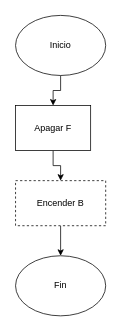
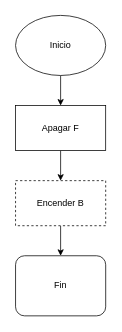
(53, 128) -> (60, 128)
(60, 285) -> (60, 285)
